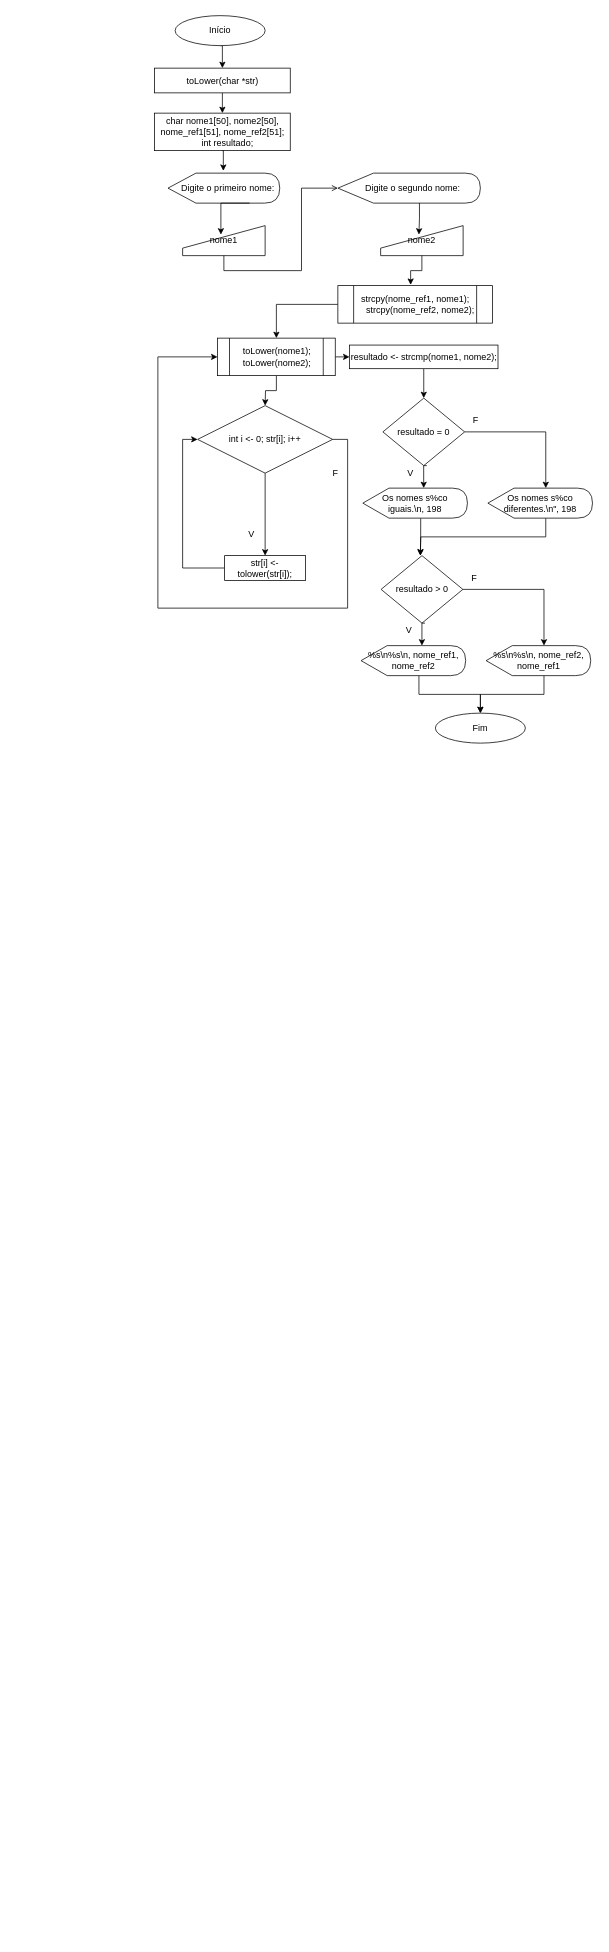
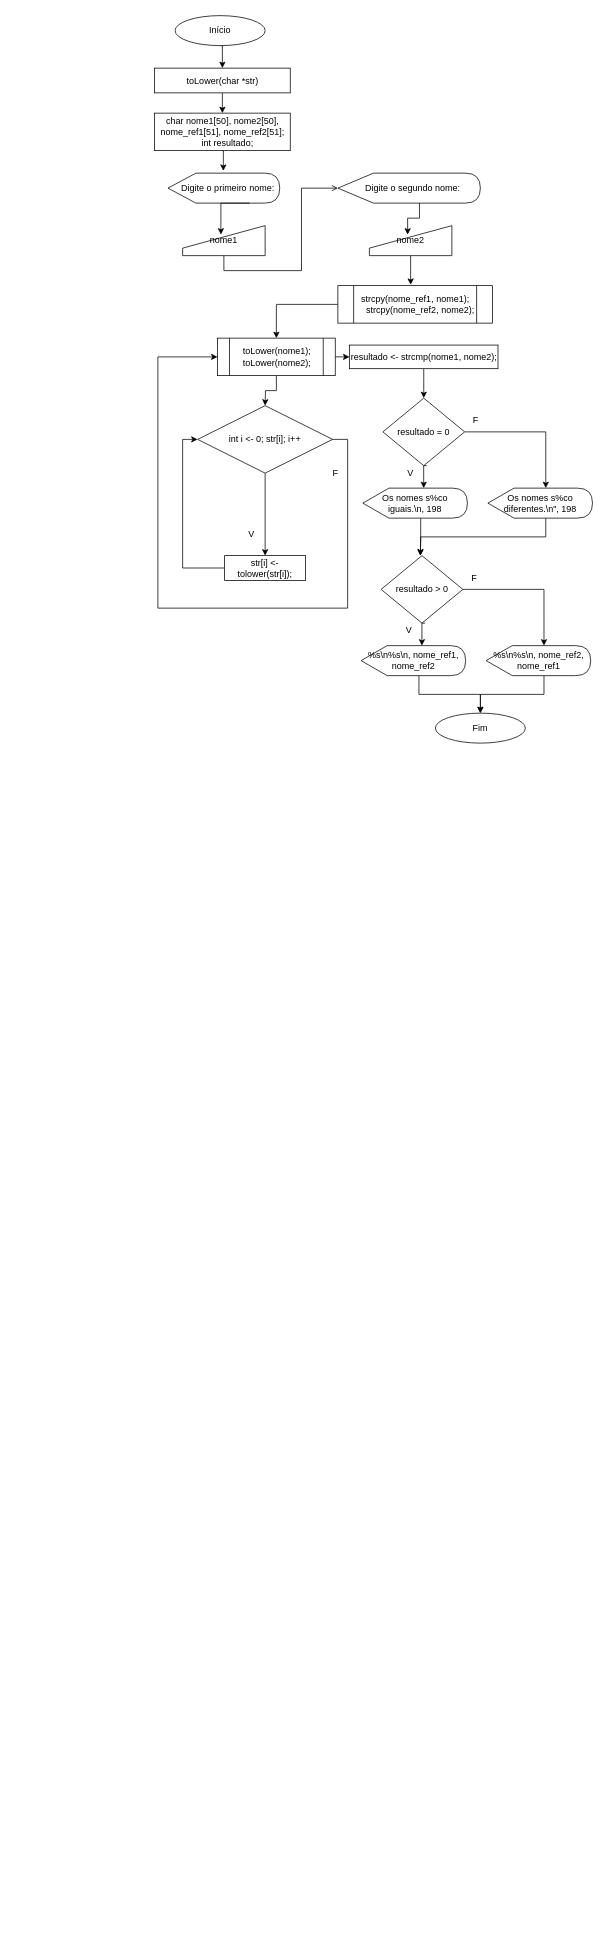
(422, 240) -> (411, 240)
